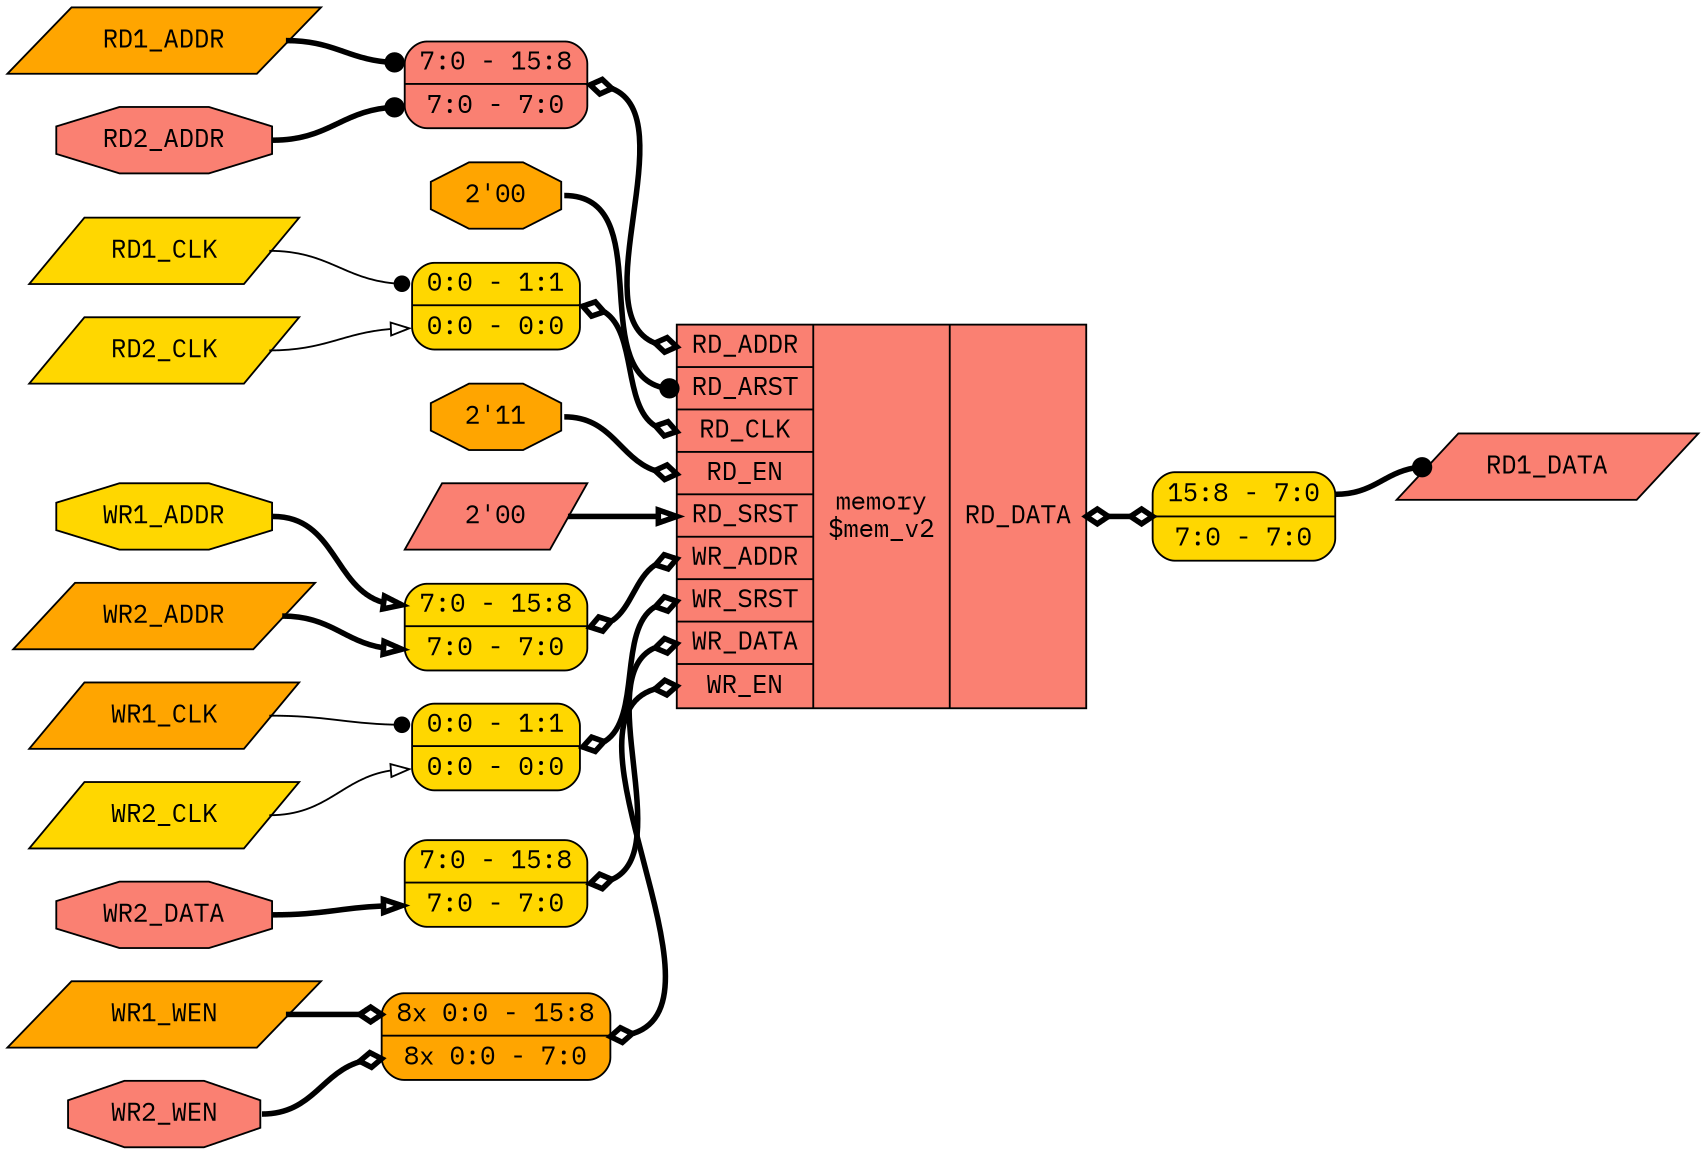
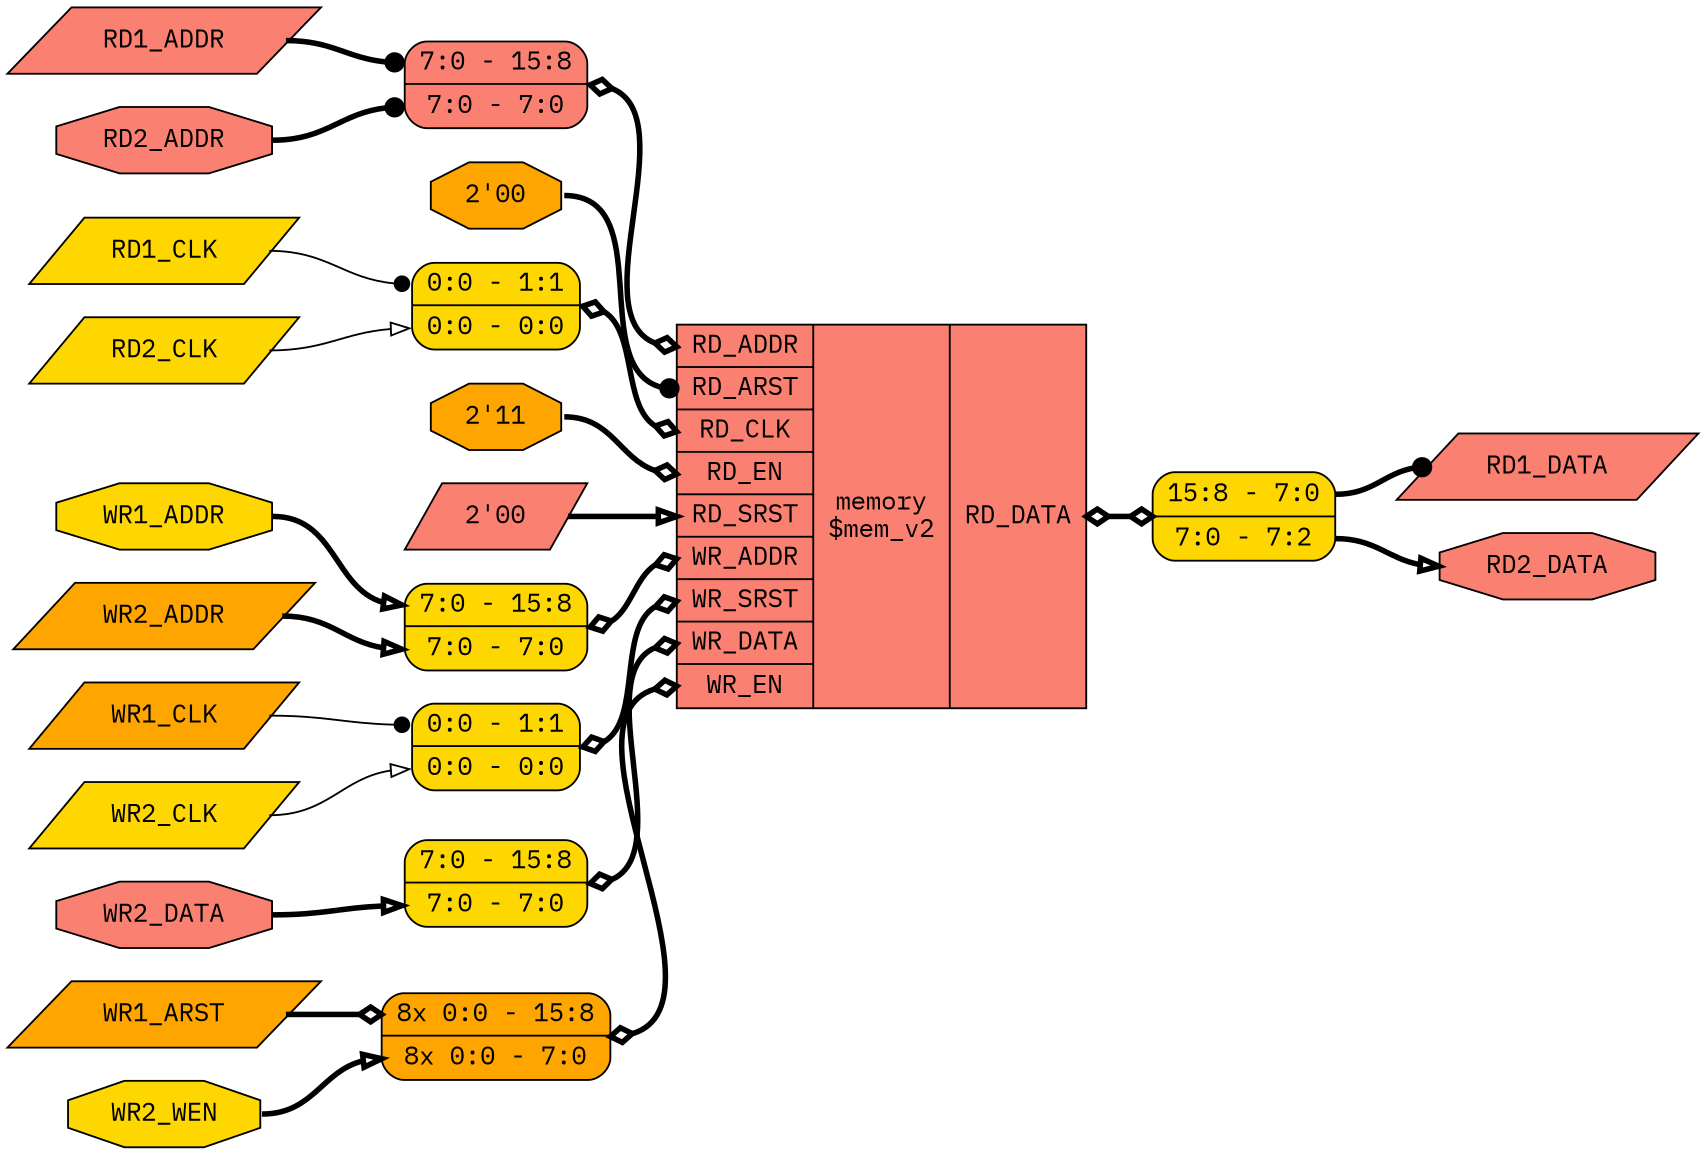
(164, 41) -> (164, 41)
(1244, 538) -> (1244, 538)
none -> (1548, 566)
(164, 1014) -> (164, 1014)
(315, 1093) -> (315, 1093)
(164, 1114) -> (164, 1114)
